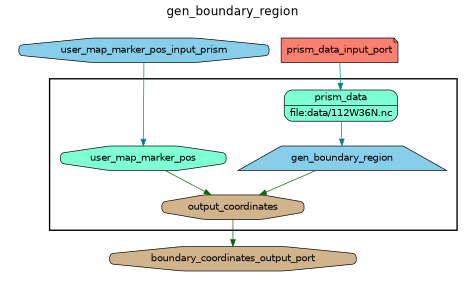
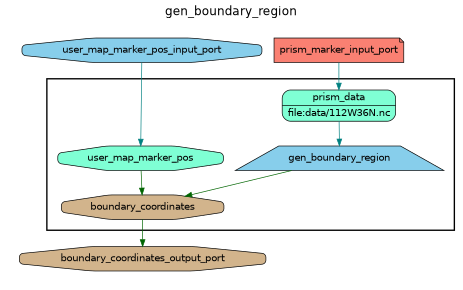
(144, 50) -> (142, 50)
(340, 50) -> (339, 50)
(233, 207) -> (143, 207)
